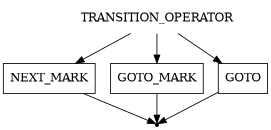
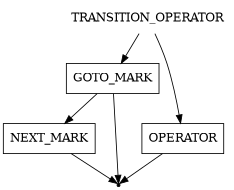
(107, 46) -> (84, 106)
(243, 78) -> (183, 139)
